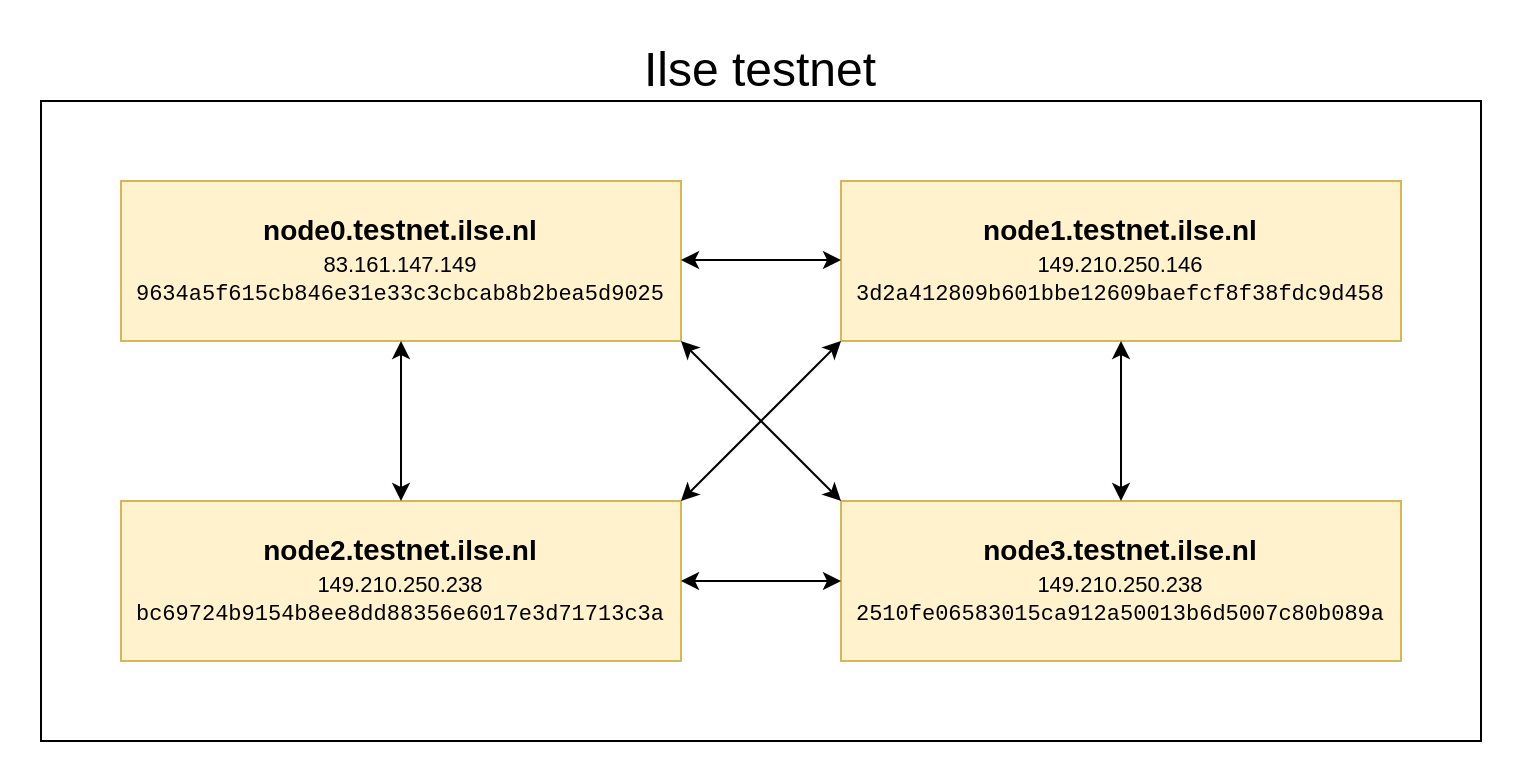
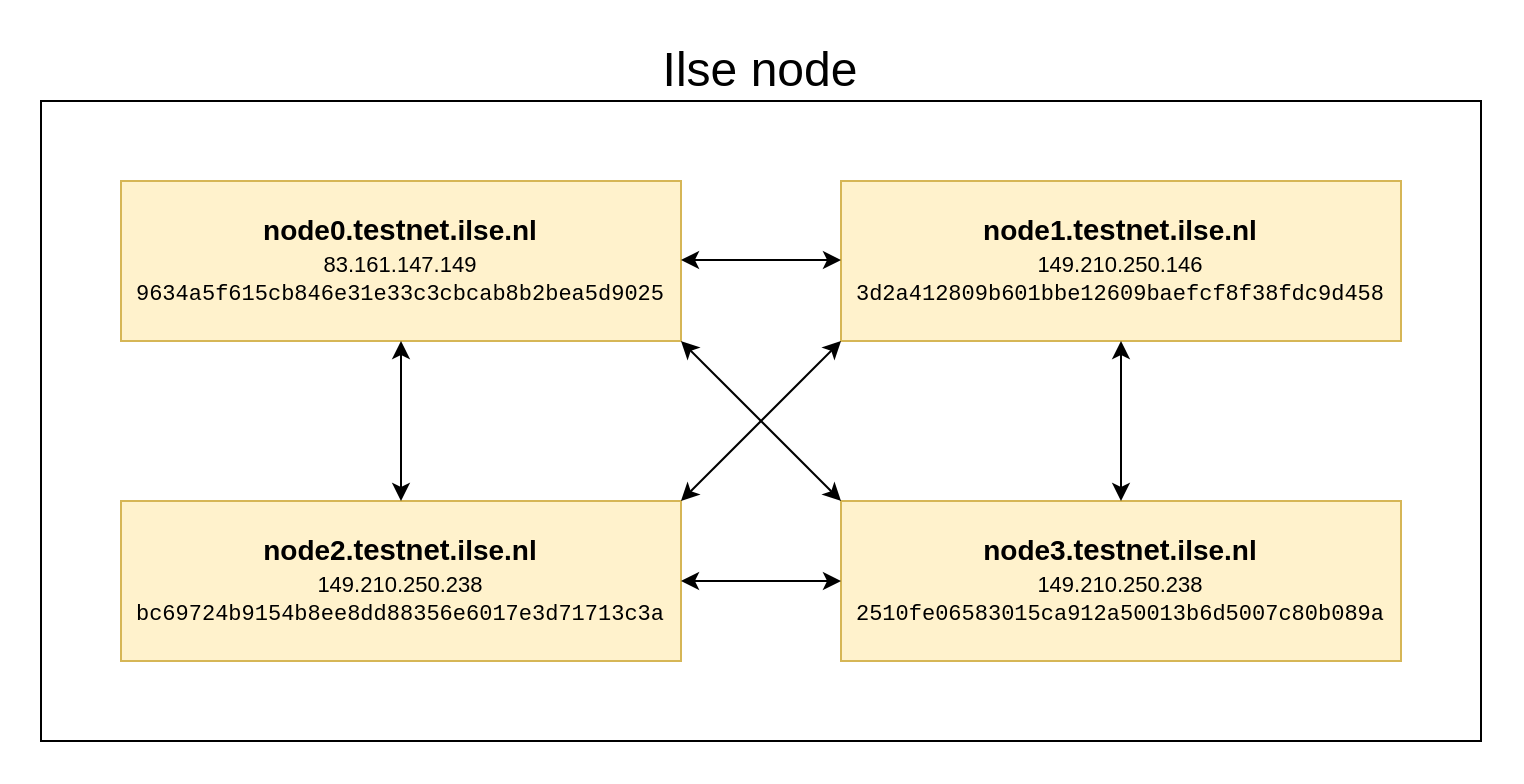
(761, 71) -> (761, 71)
